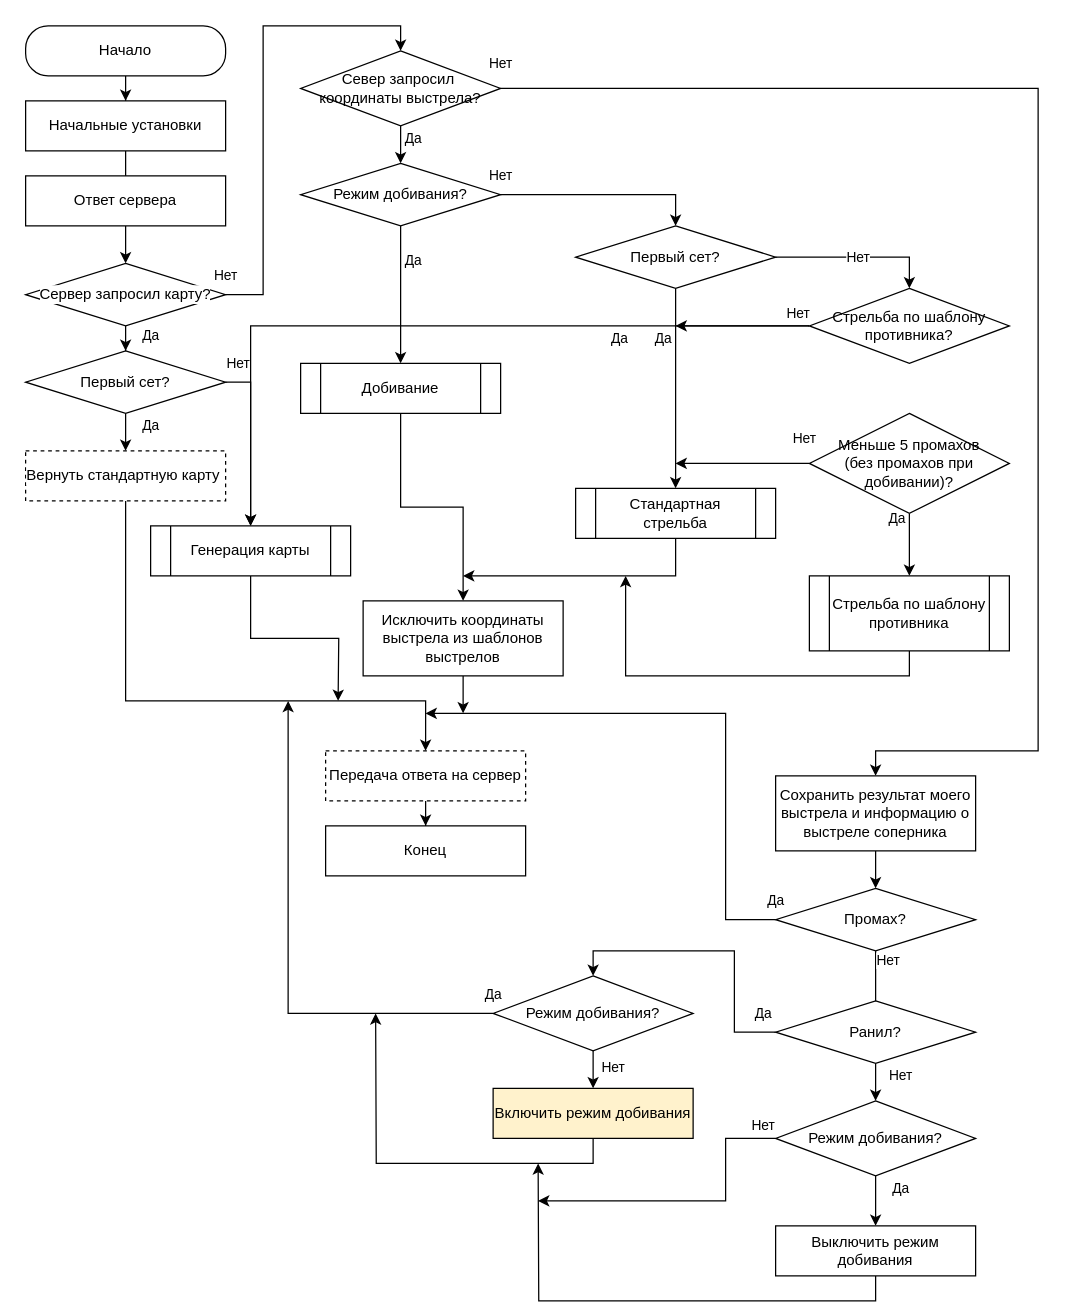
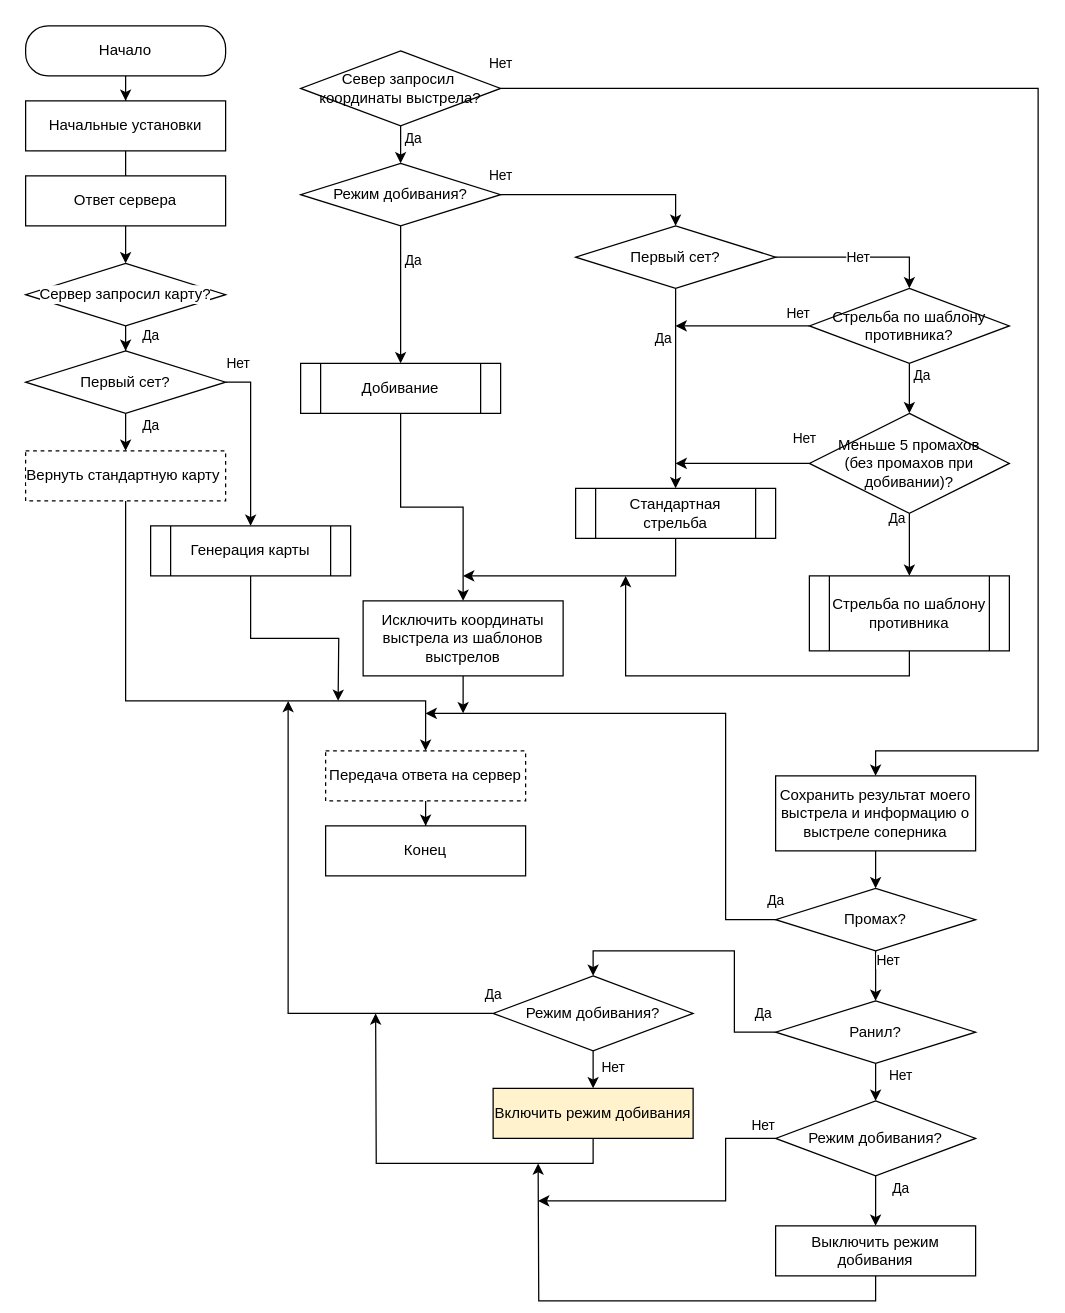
(263, 102) -> none
(435, 326) -> (909, 384)
(876, 994) -> (876, 991)
